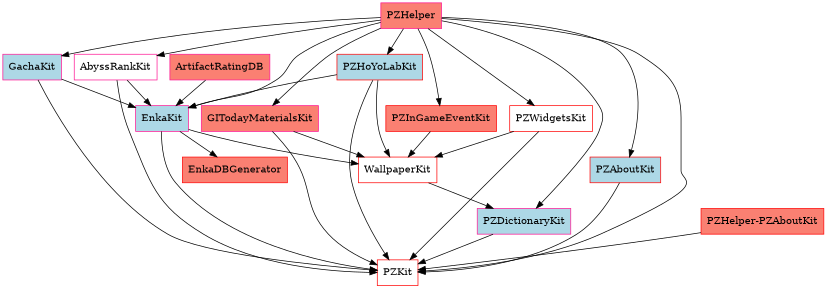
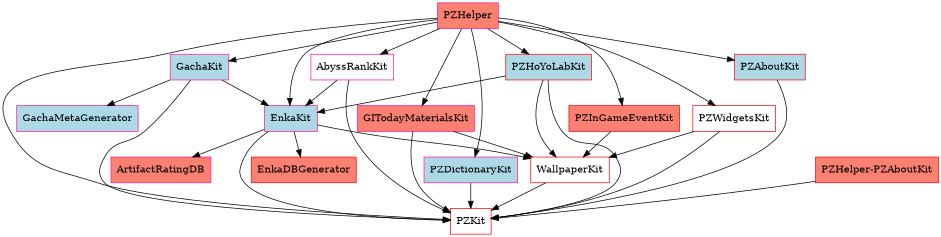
(194, 91) -> (232, 142)
none -> (77, 119)
(457, 194) -> (522, 195)
